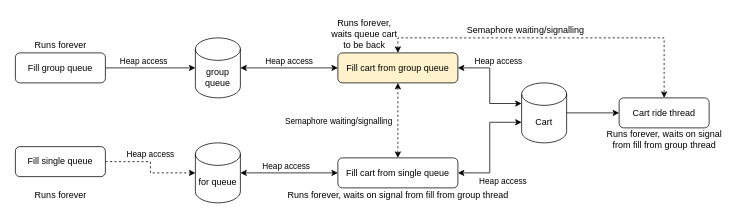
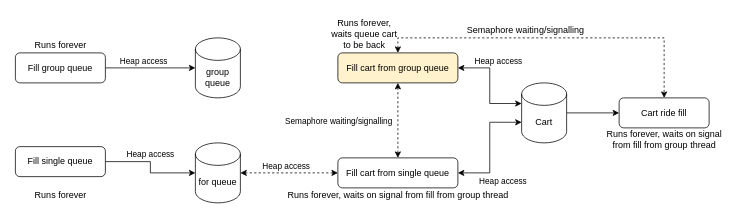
(246, 68) -> none
(664, 113) -> (664, 113)
(150, 164) -> (150, 164)
(289, 173) -> (289, 173)
